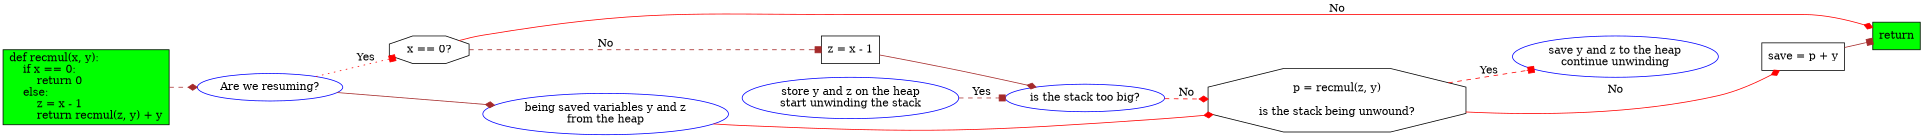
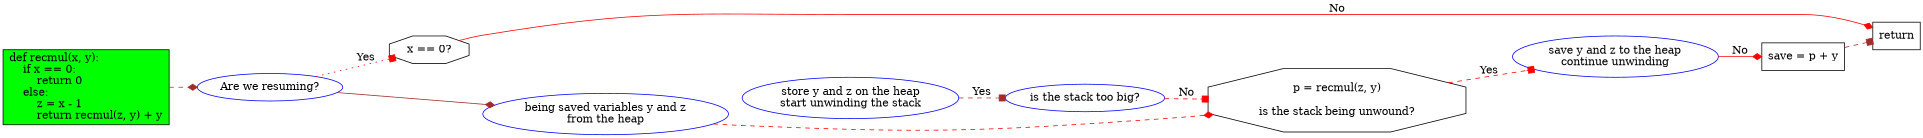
(1897, 36) -> (1897, 36)
(1855, 45) -> (1855, 45)
(850, 50) -> none
(1182, 99) -> (1182, 99)
(1621, 110) -> (1735, 57)
(959, 130) -> (959, 130)
